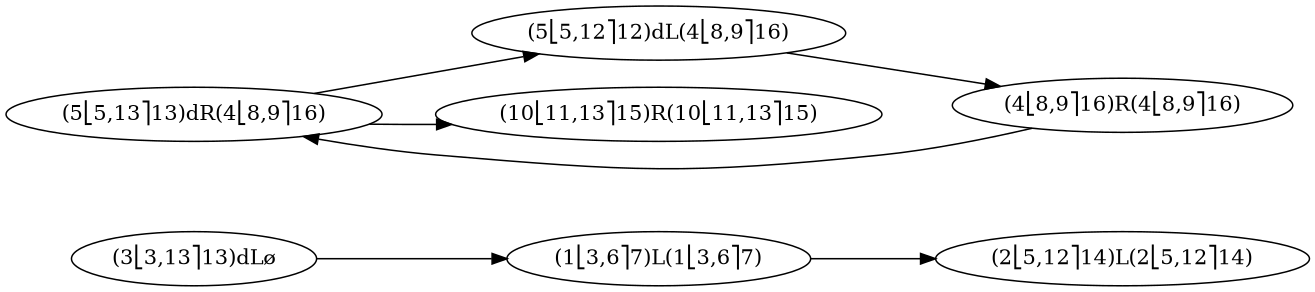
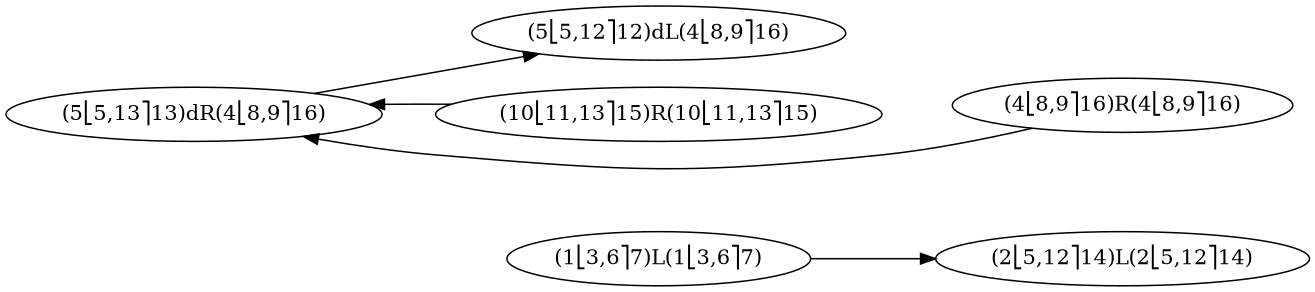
(886, 68) -> none
(403, 124) -> (418, 104)
(194, 259) -> none
